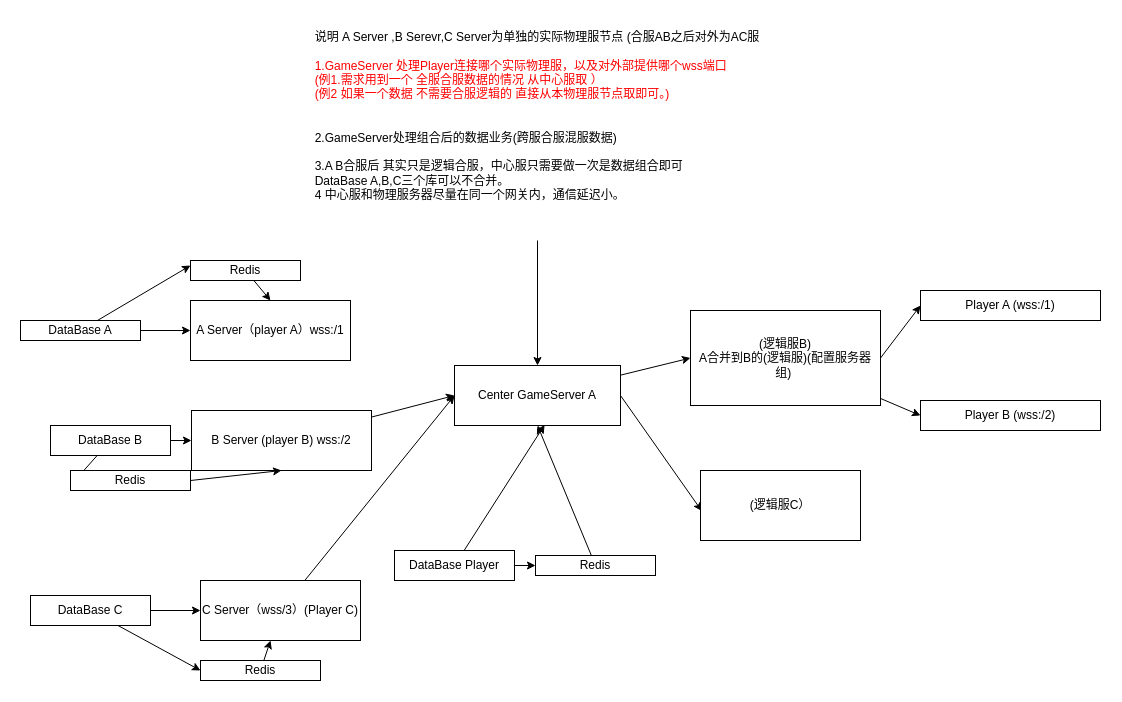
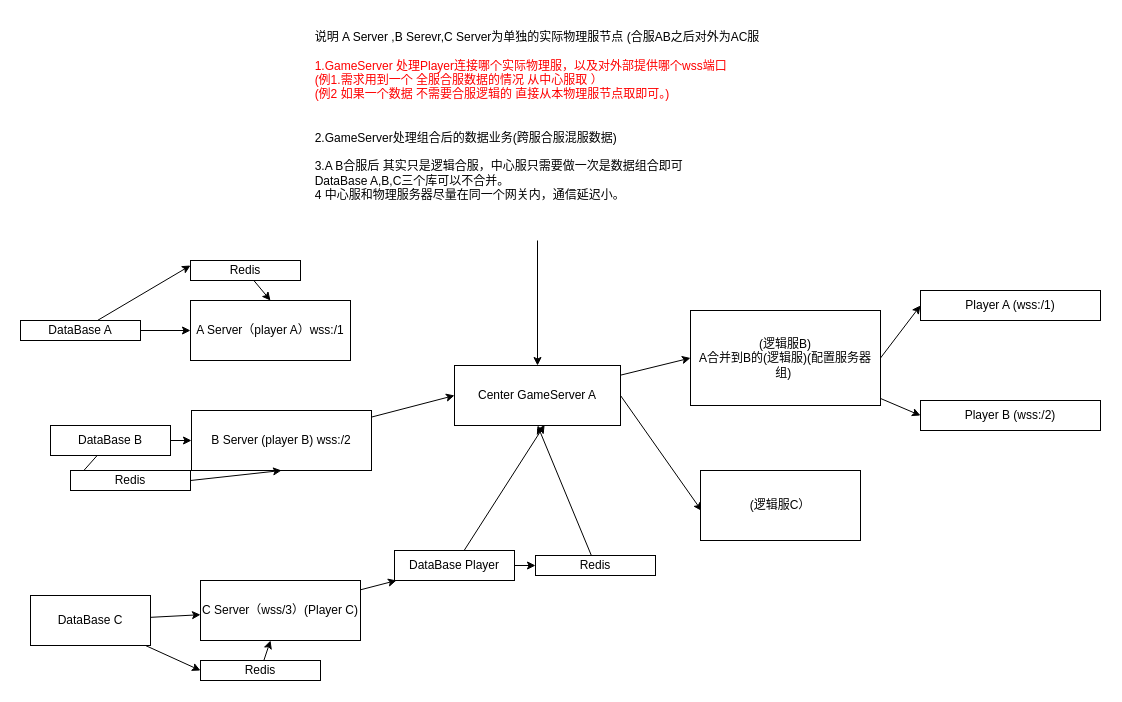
(377, 491) -> (375, 586)
(91, 611) -> (91, 621)
